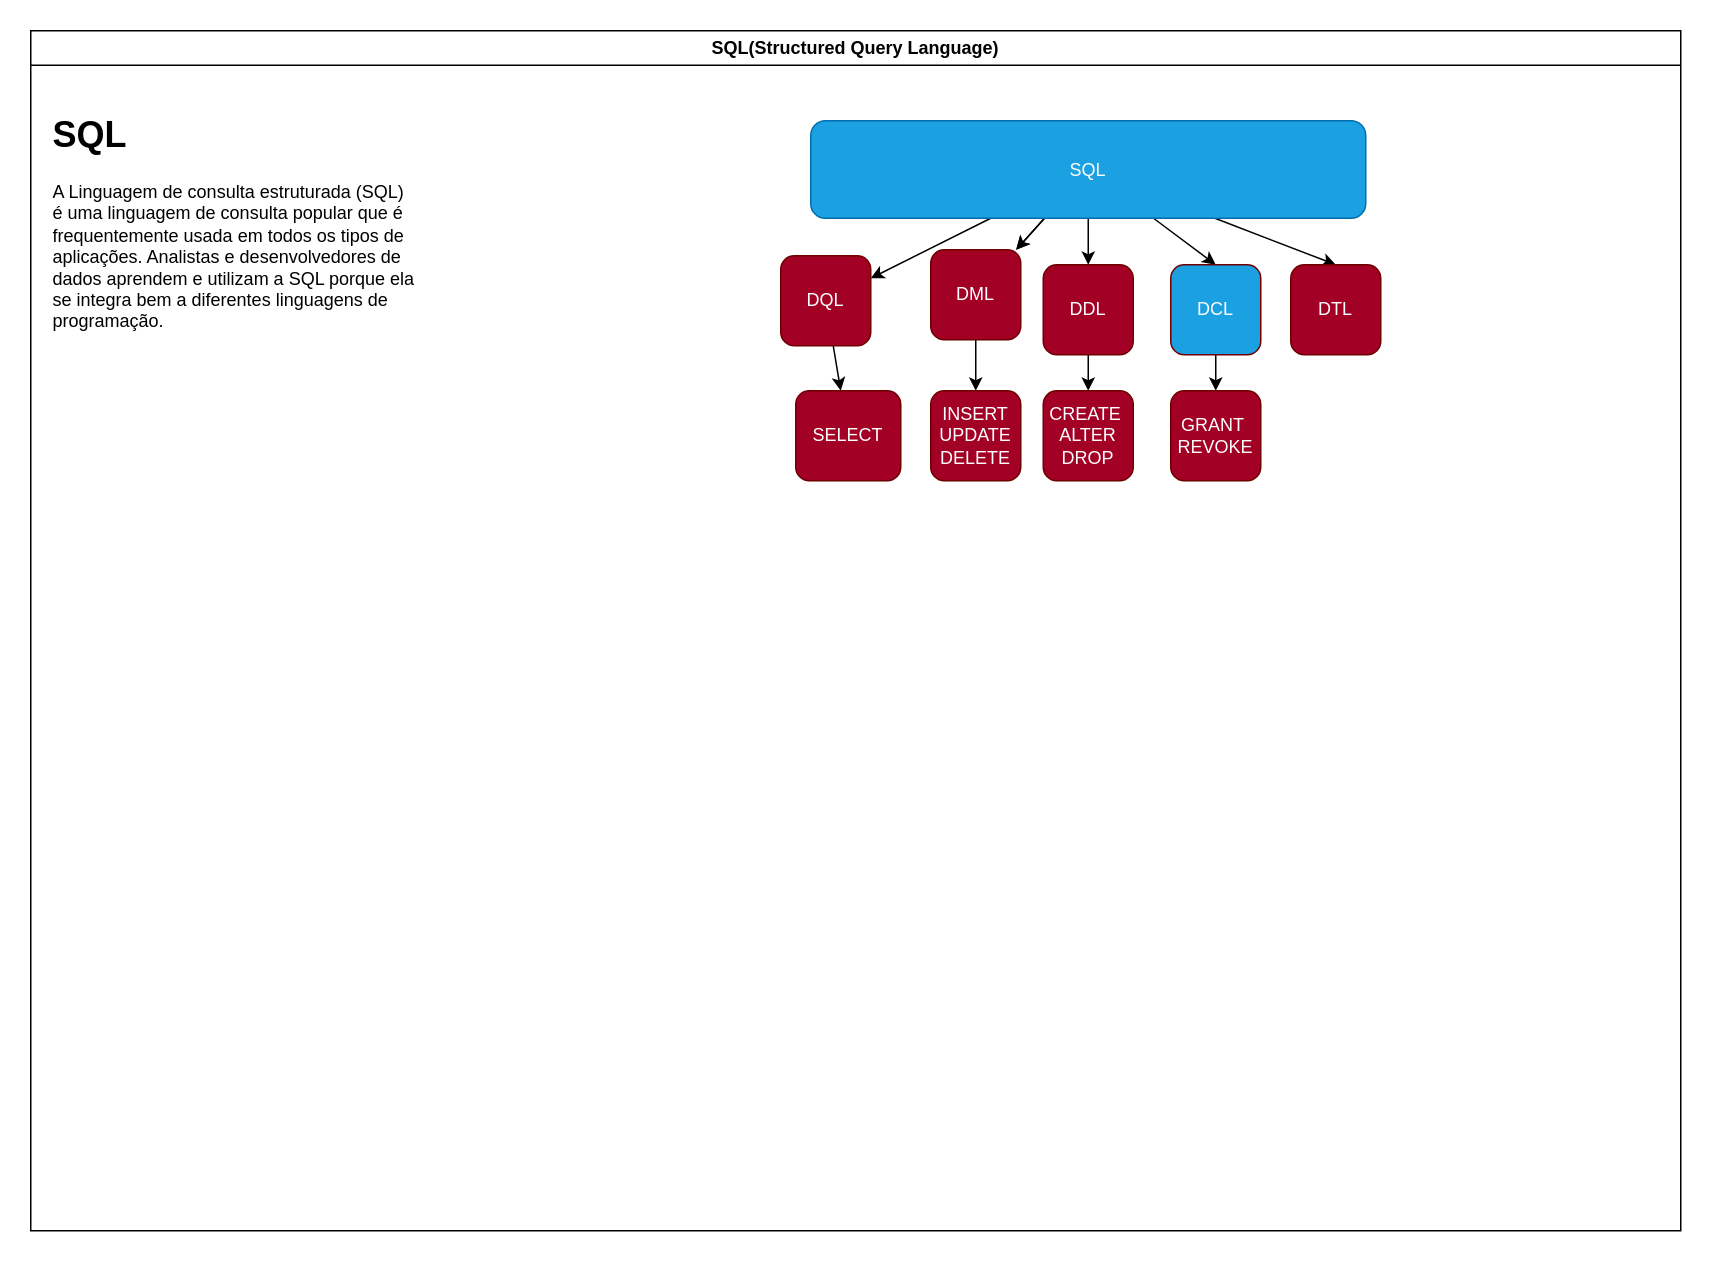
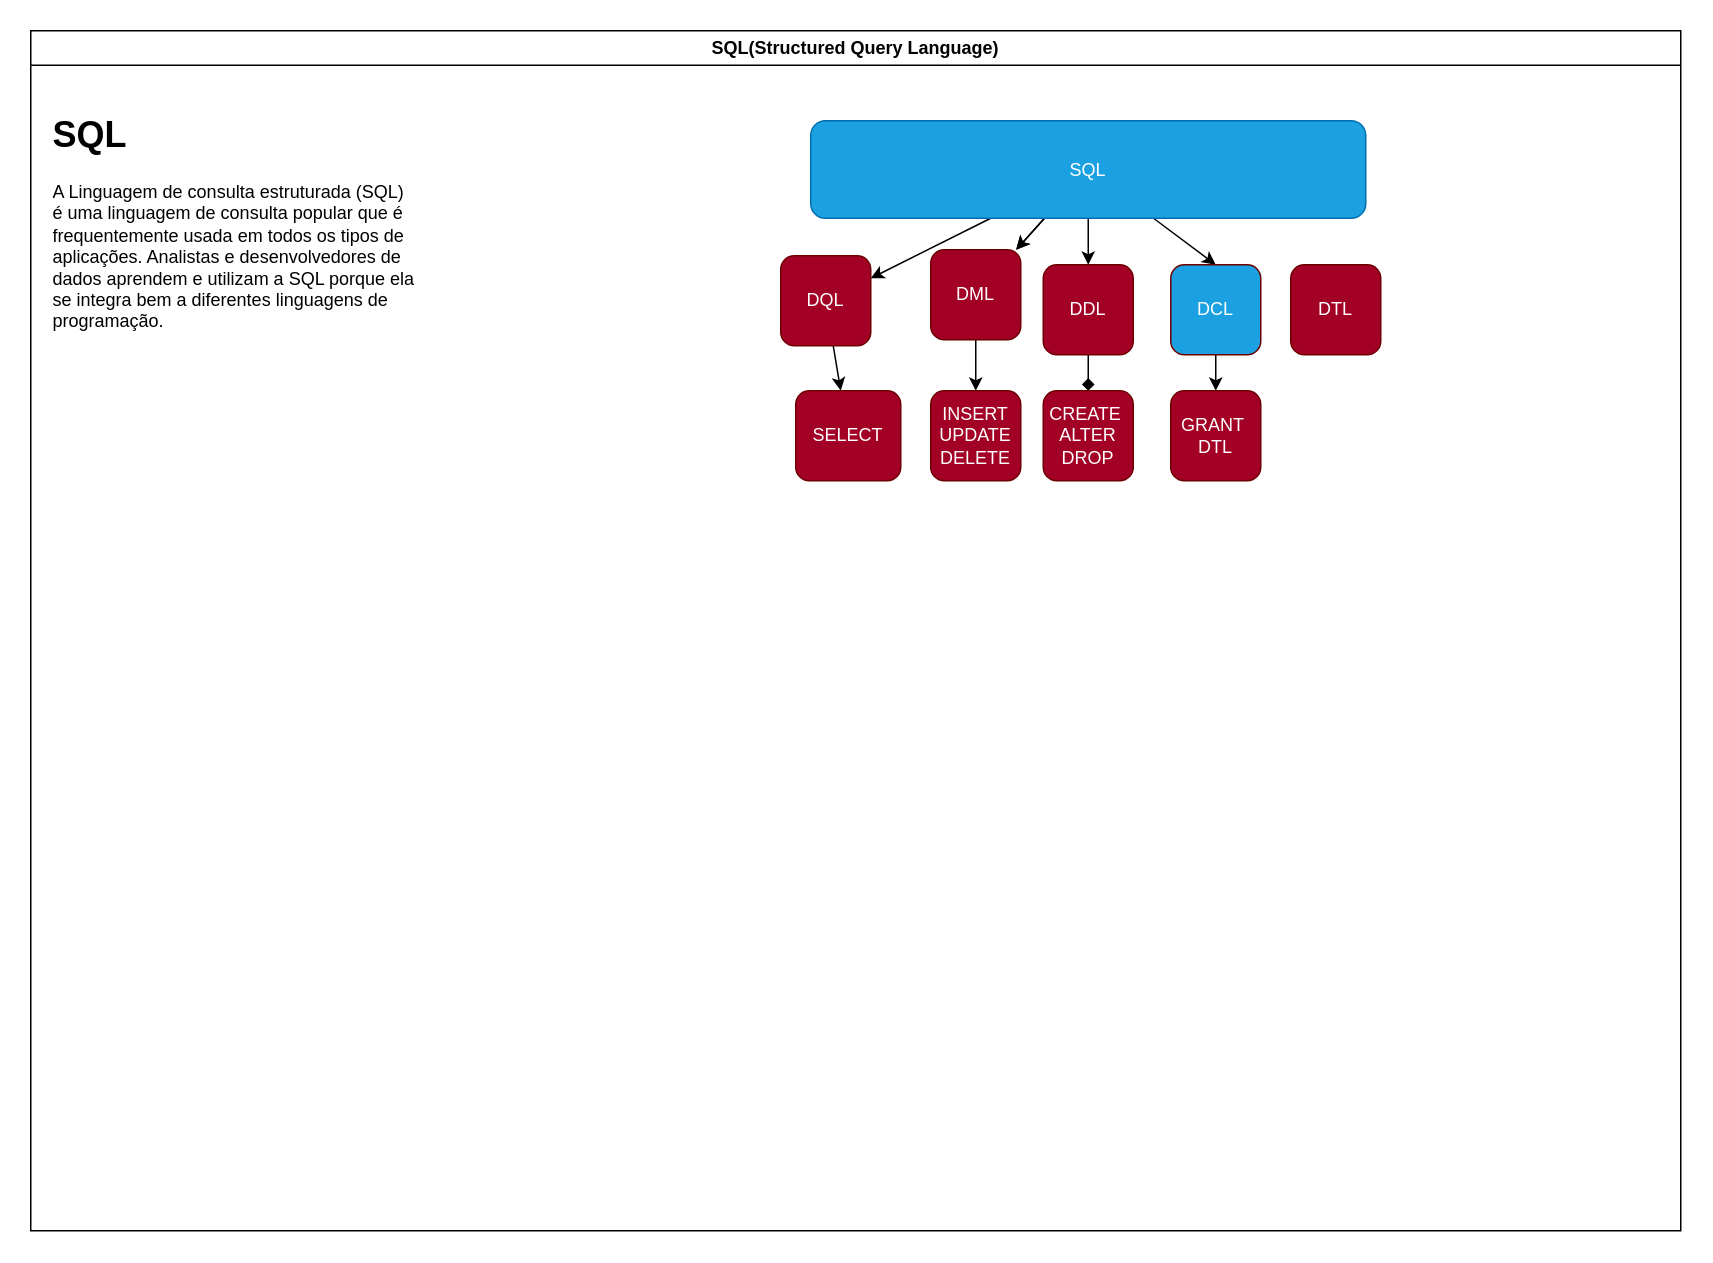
(1270, 240) -> none
(1088, 379) -> (1088, 378)
(1216, 436) -> (1216, 436)
